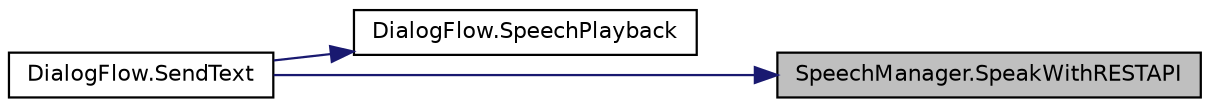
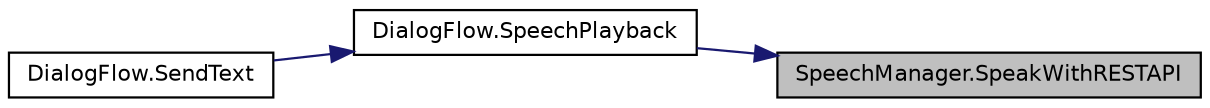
(514, 75) -> (726, 51)
